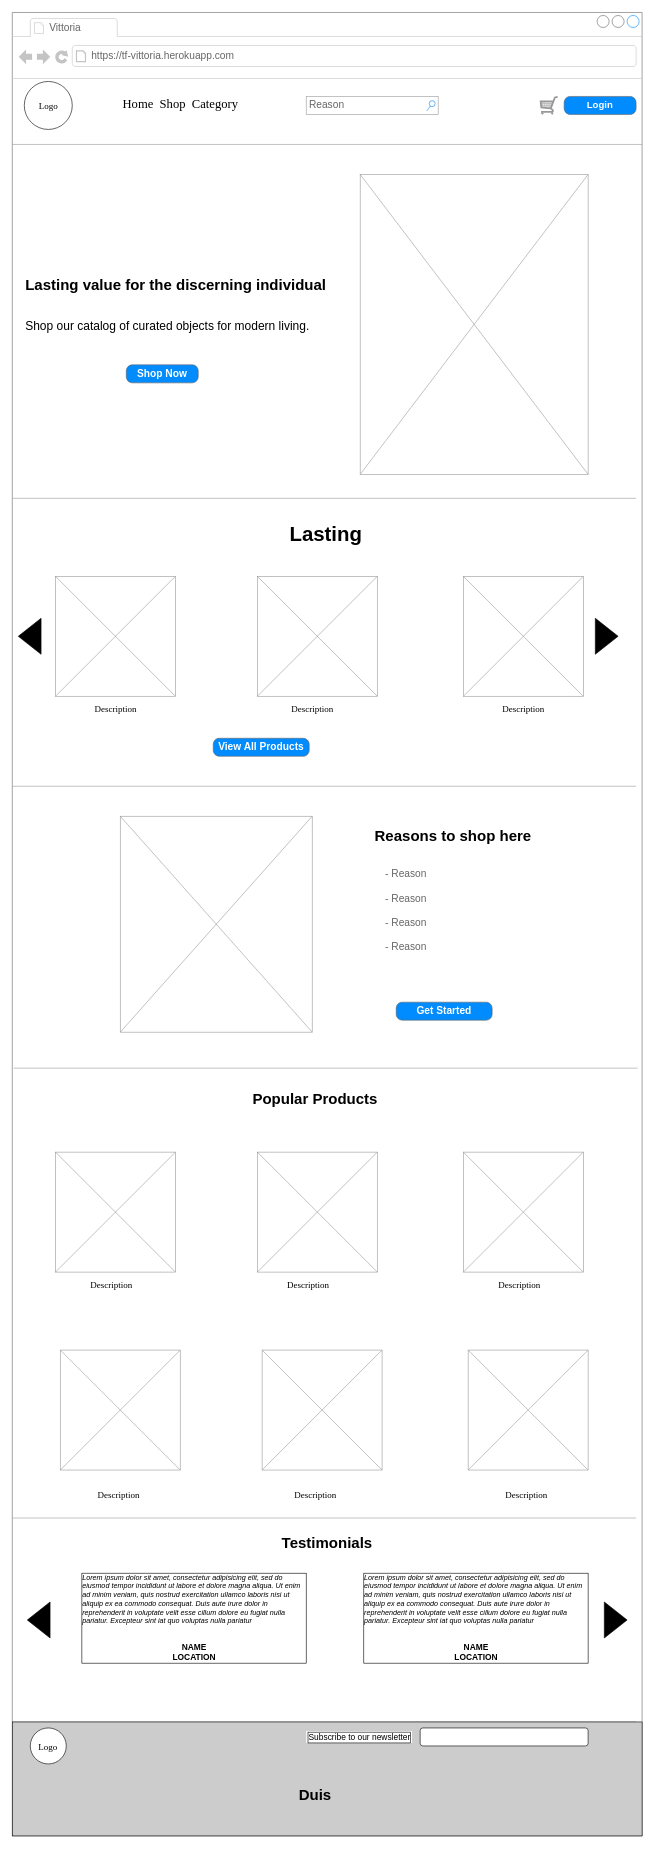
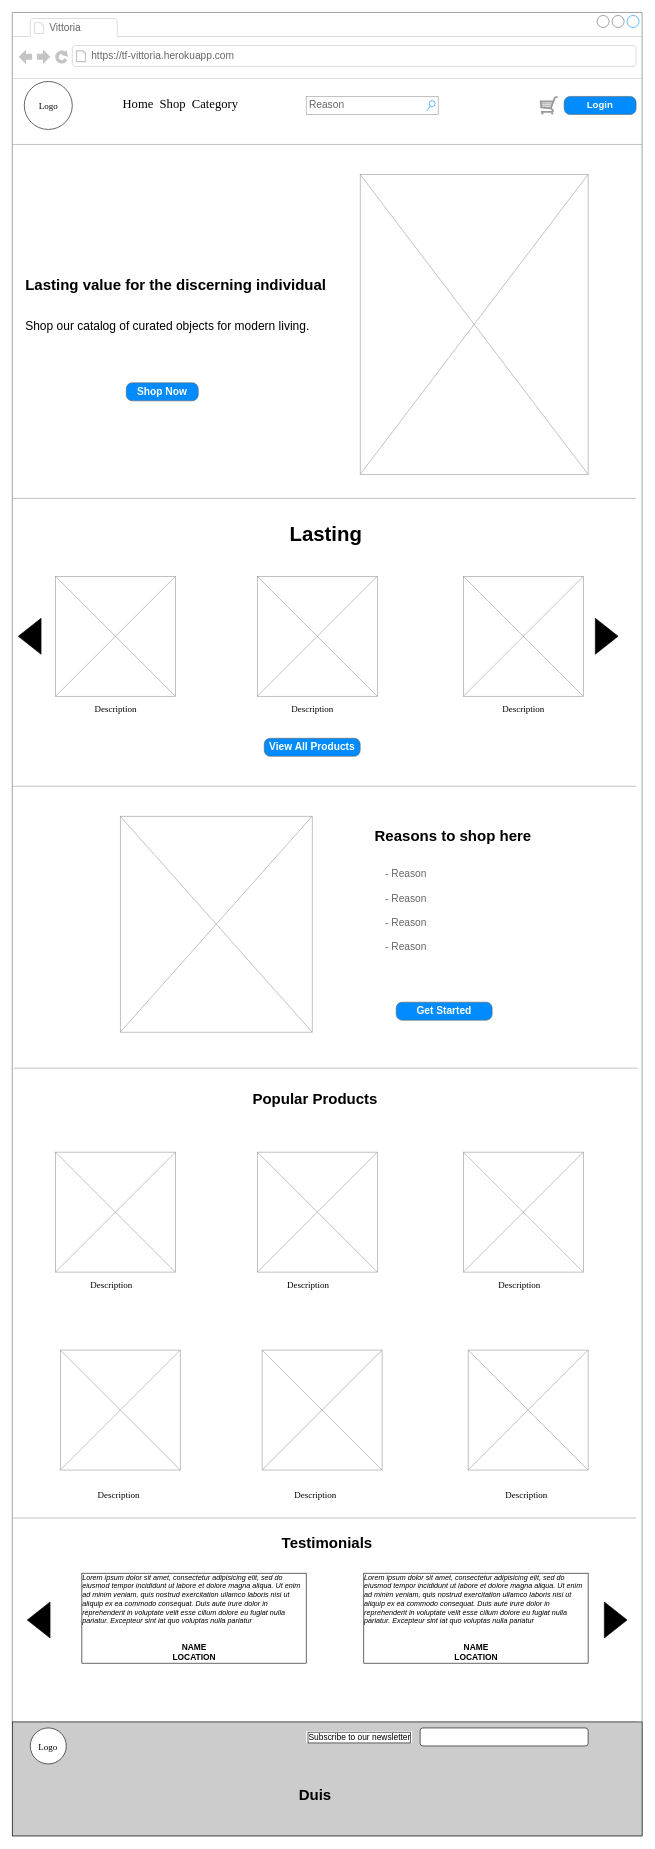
(162, 374) -> (162, 392)
(261, 747) -> (312, 747)
